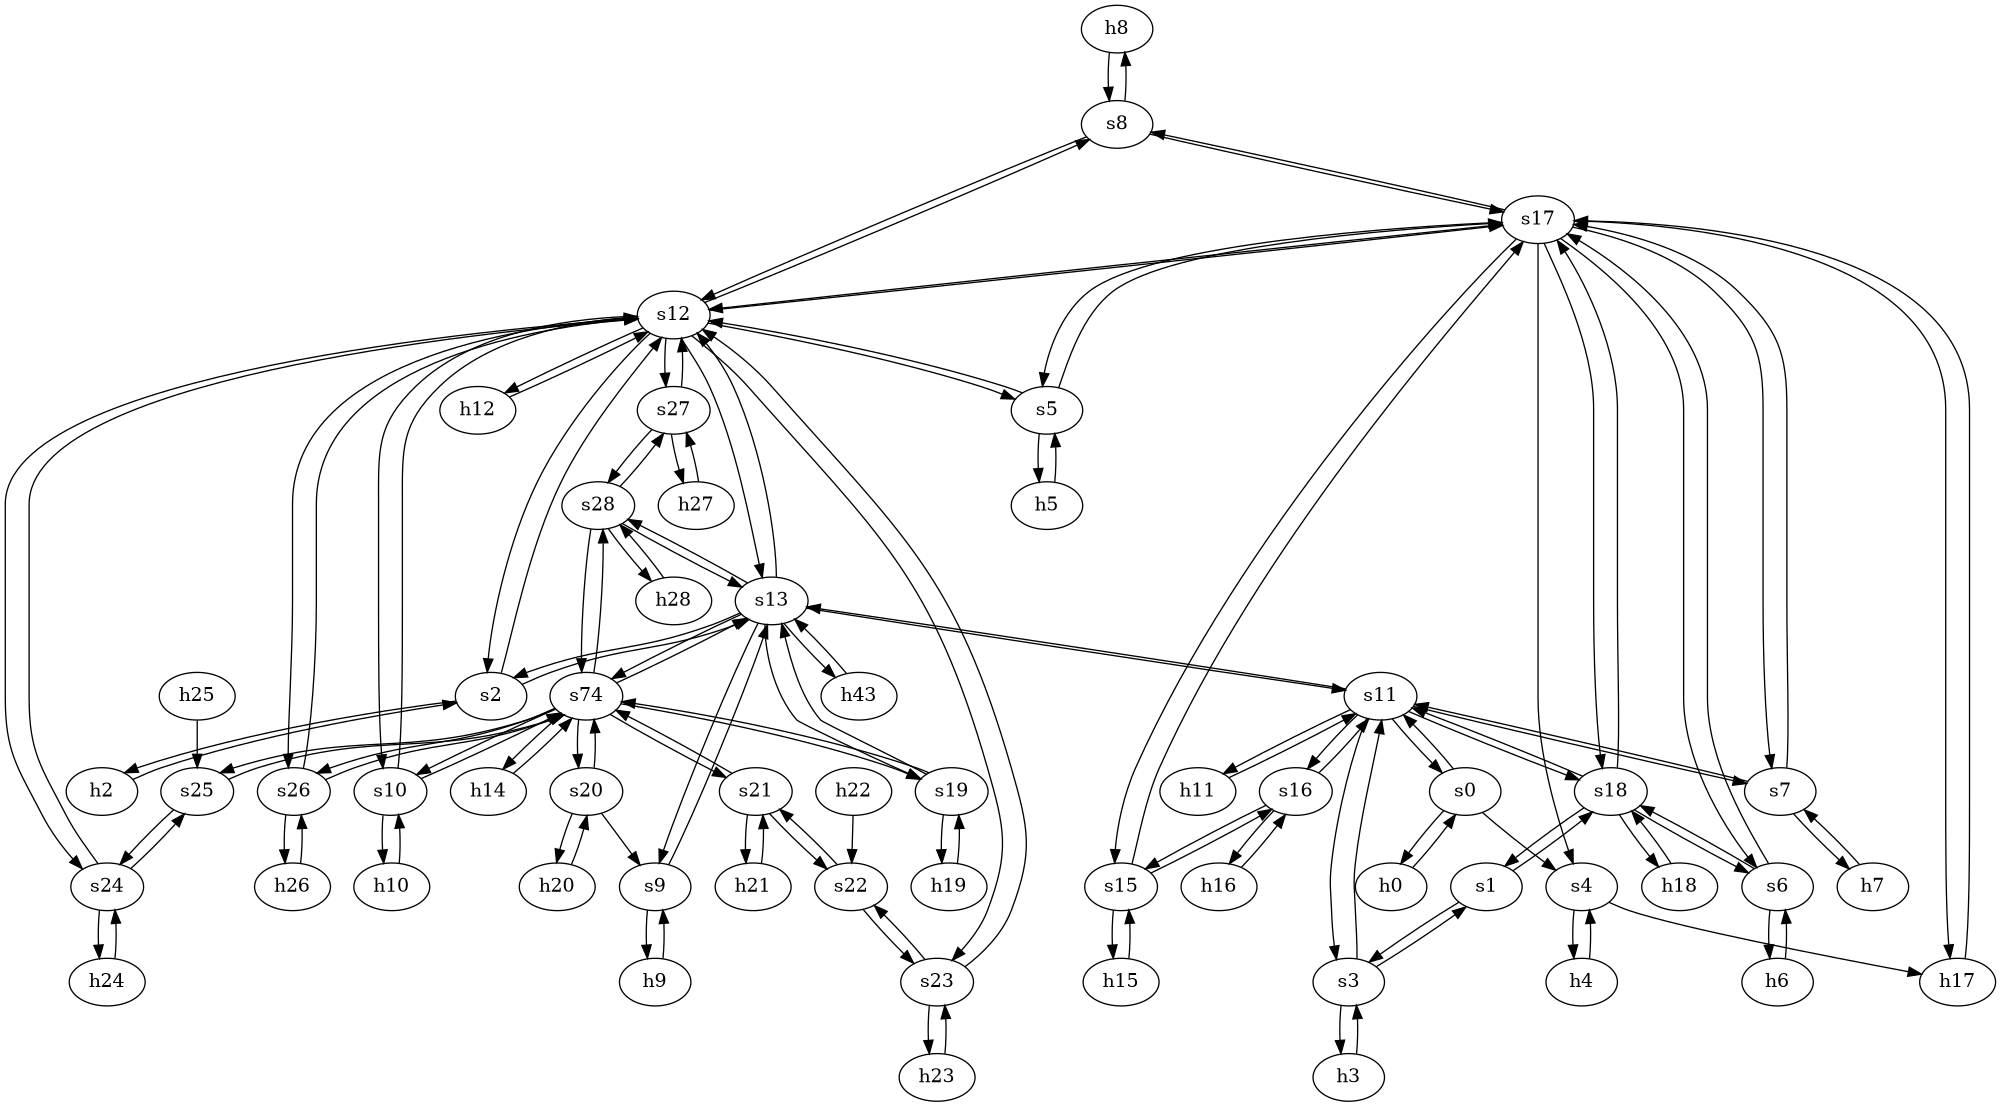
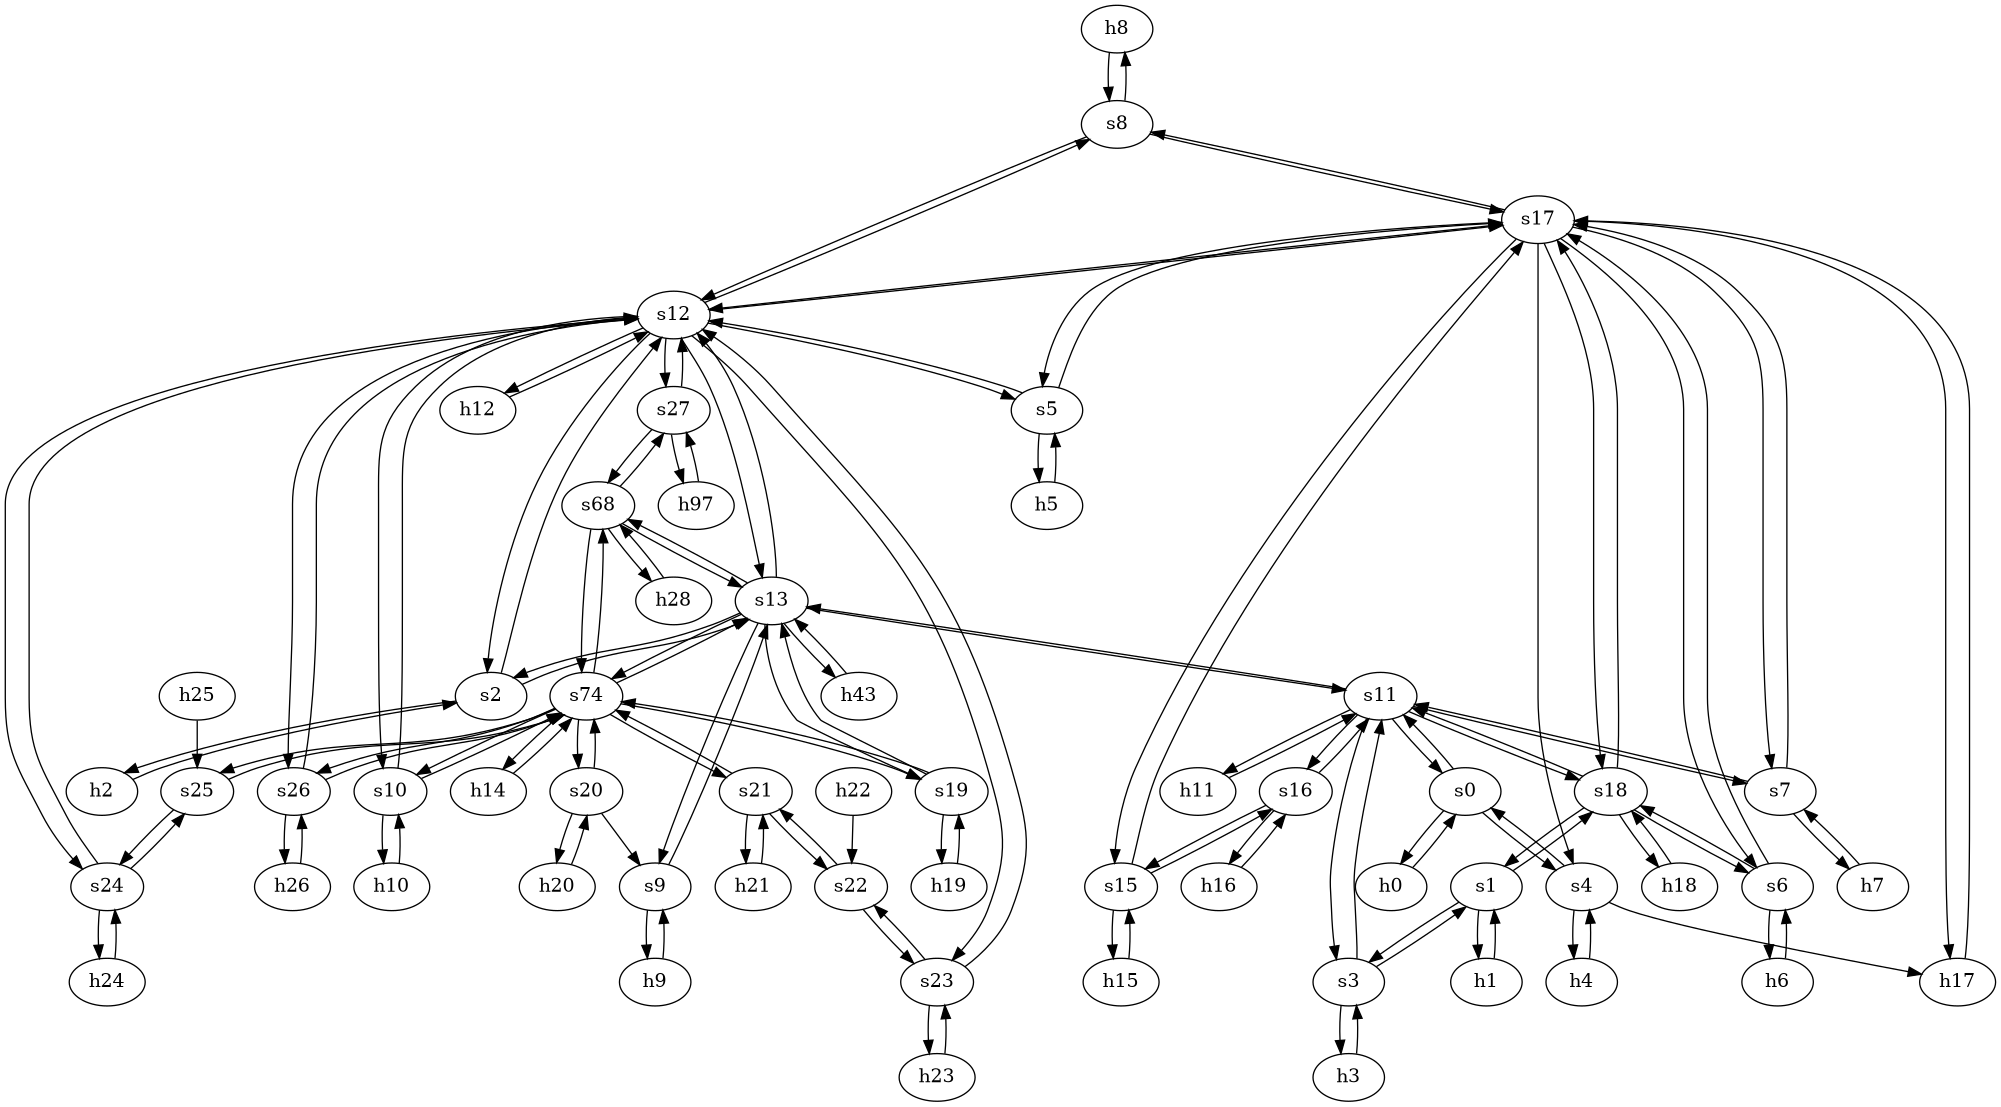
(598, 506) -> (598, 506)
(696, 506) -> (696, 506)
none -> (1529, 837)
none -> (1486, 982)
